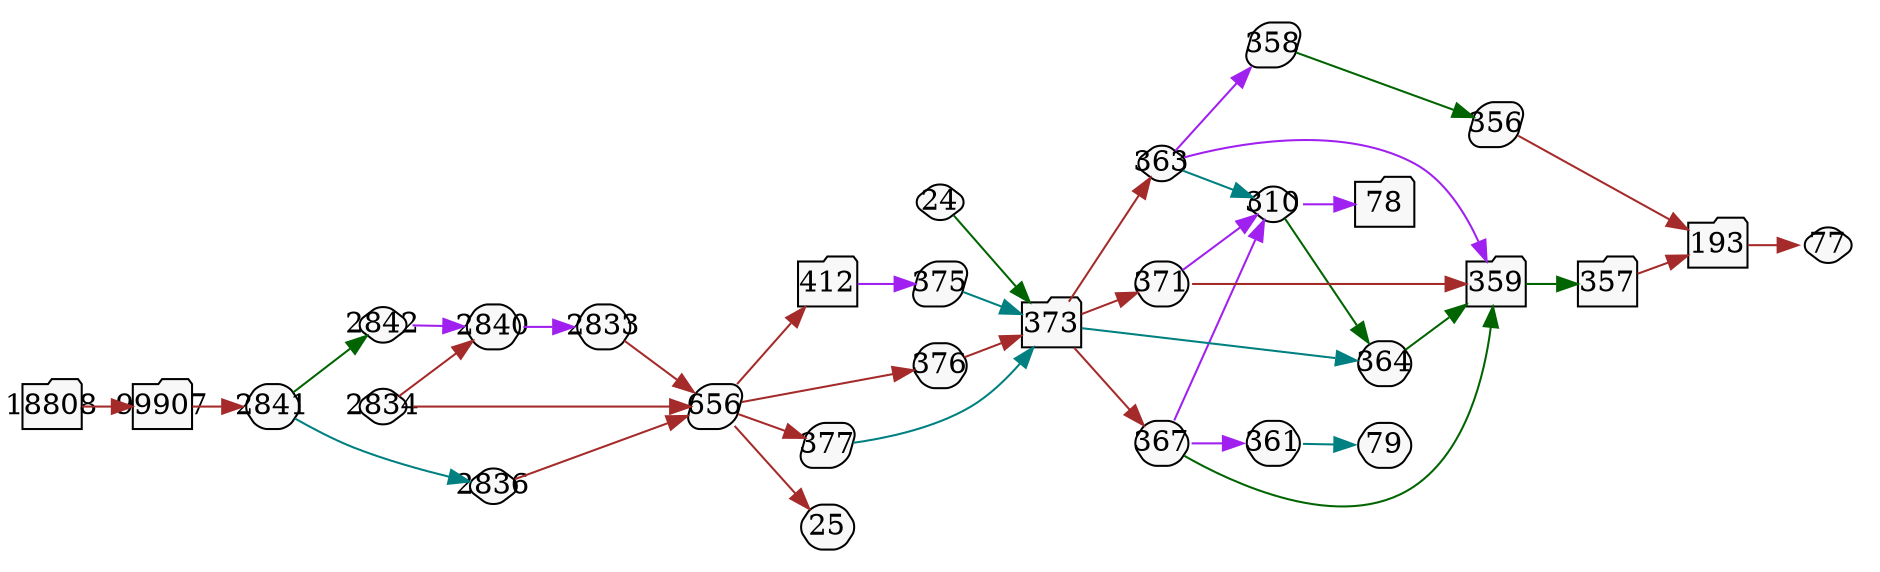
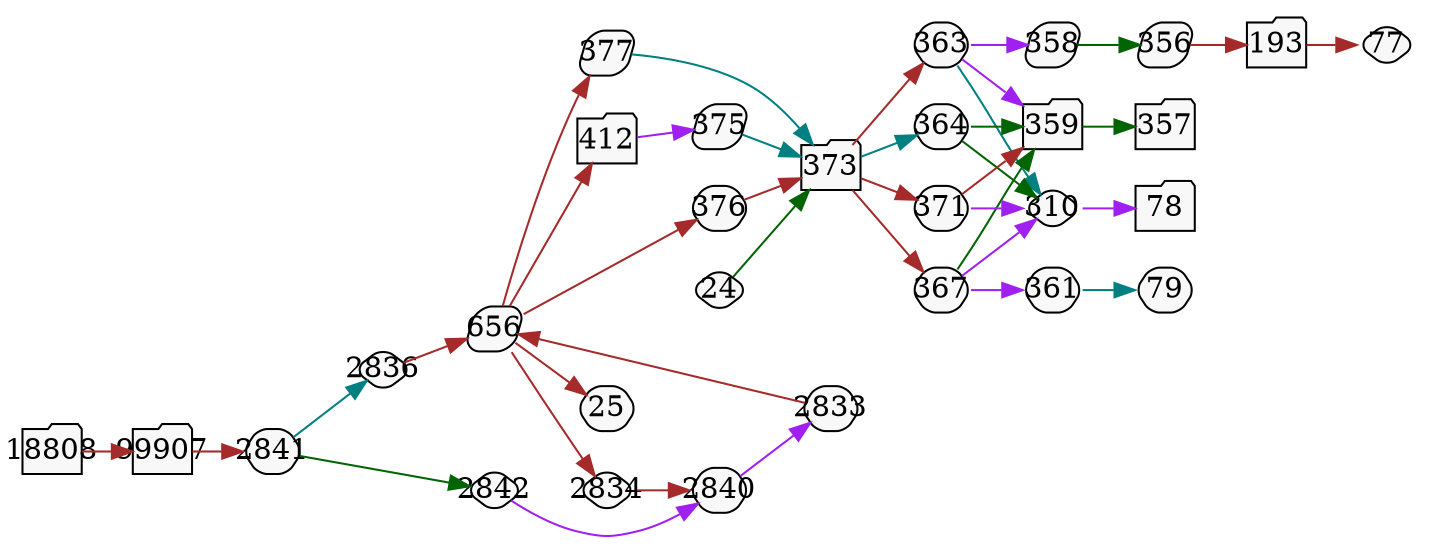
(1162, 163) -> (941, 45)
(1653, 268) -> none
(1319, 269) -> (986, 160)
(542, 407) -> (547, 406)
